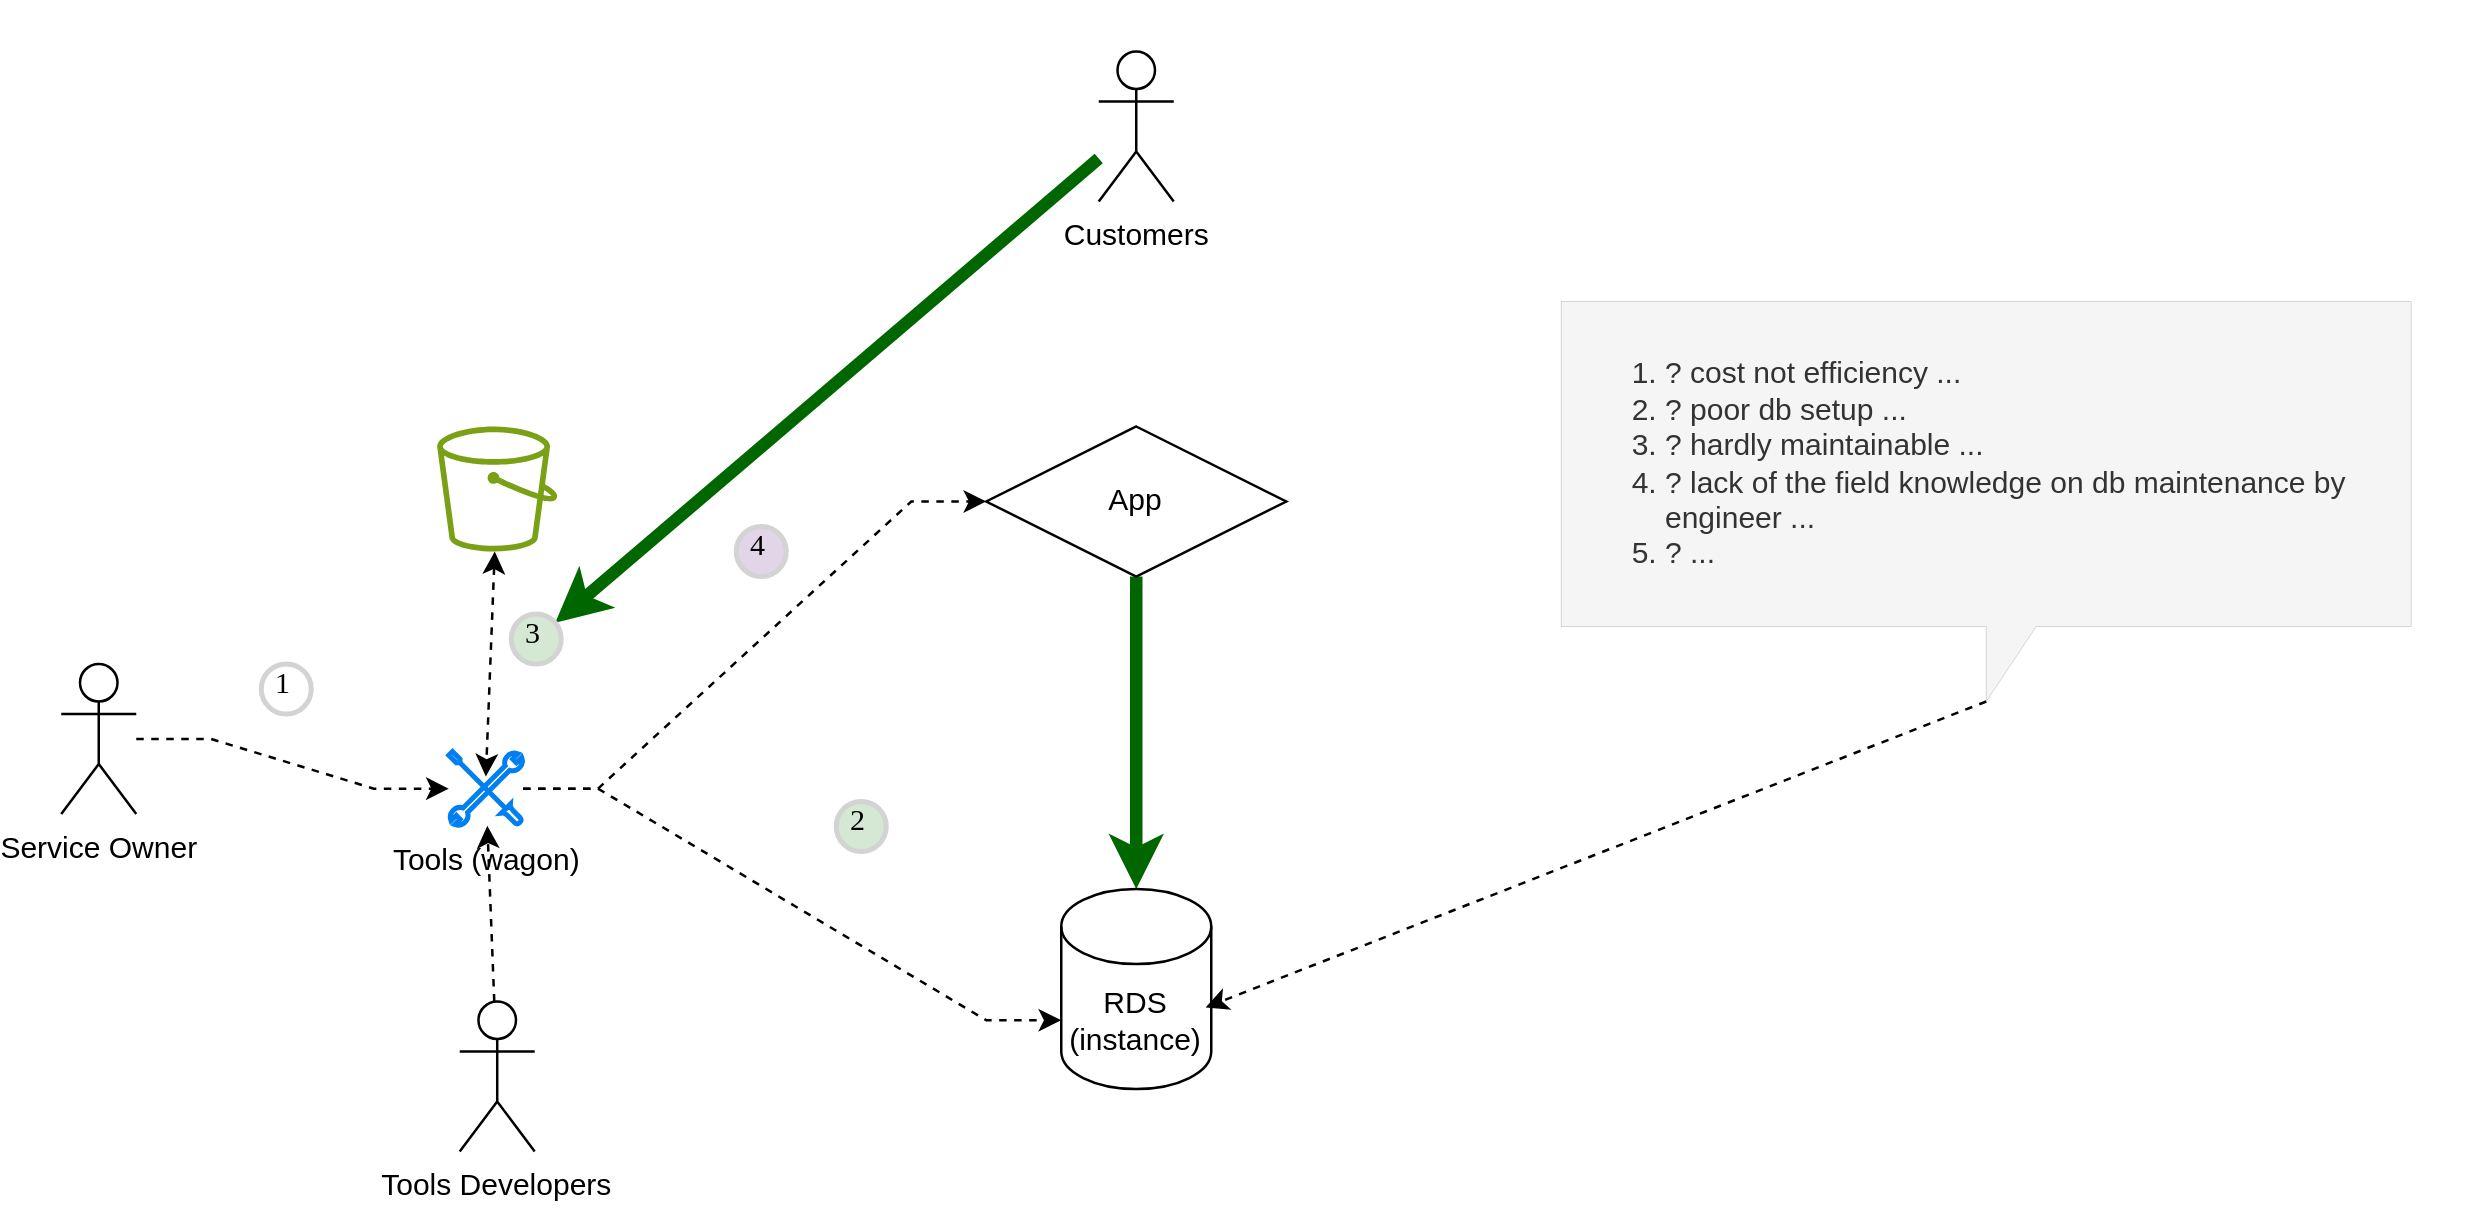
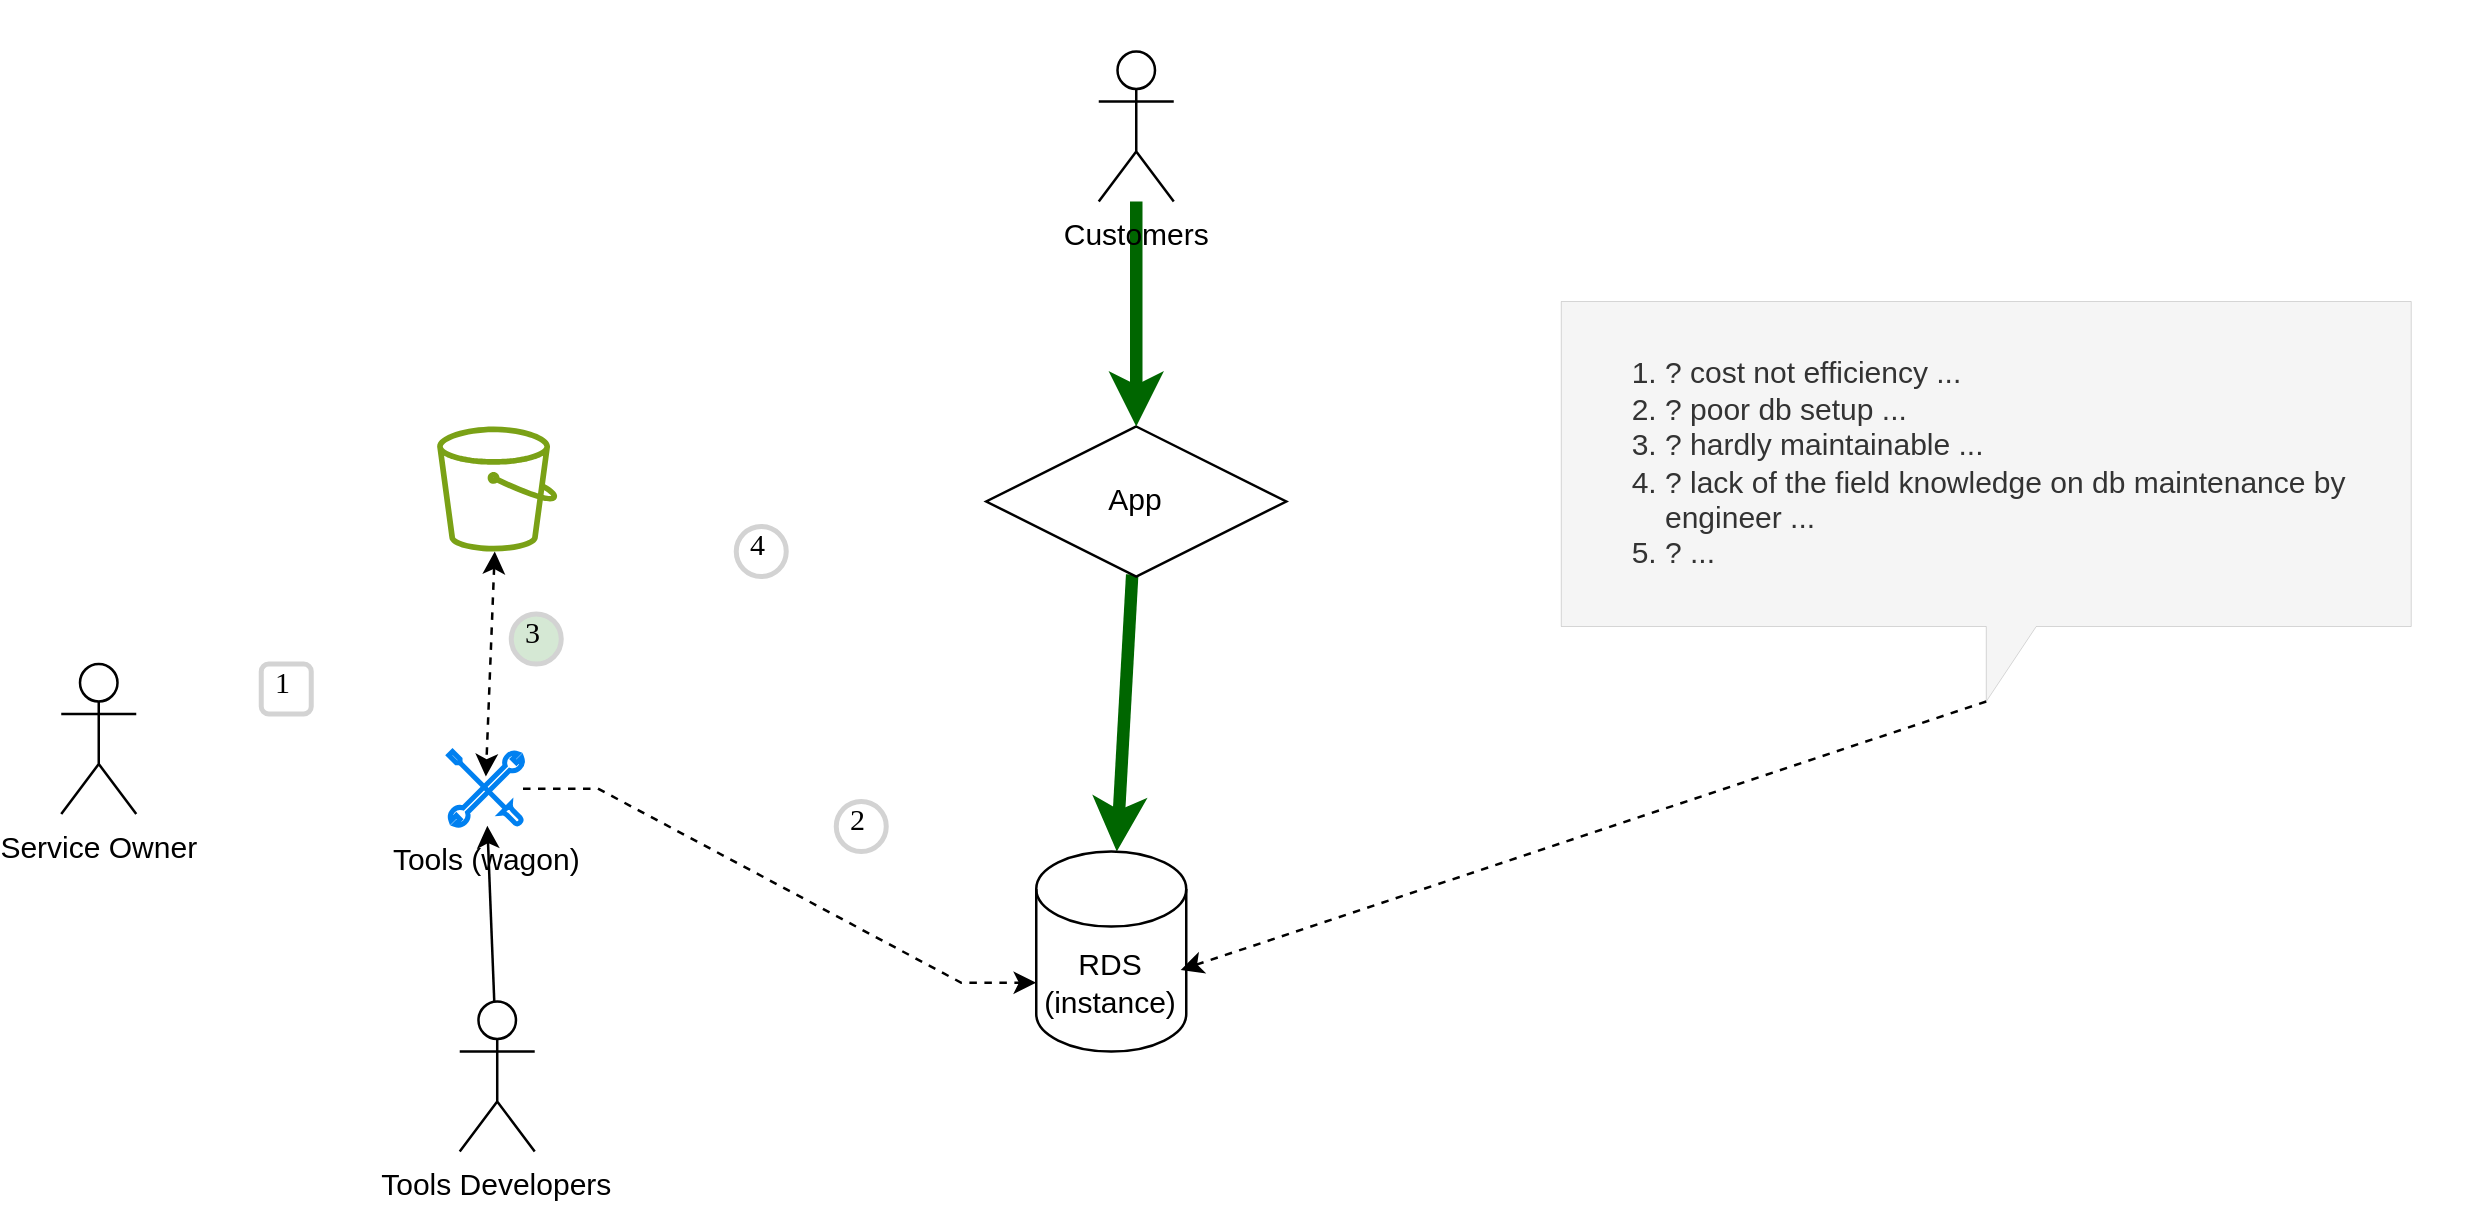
(840, 379) -> (1136, 296)
(761, 551) -> (761, 551)
(778, 623) -> none
(286, 689) -> (286, 689)
(284, 761) -> none
(861, 826) -> (861, 826)
(491, 919) -> (491, 919)
(1136, 989) -> (1111, 951)
